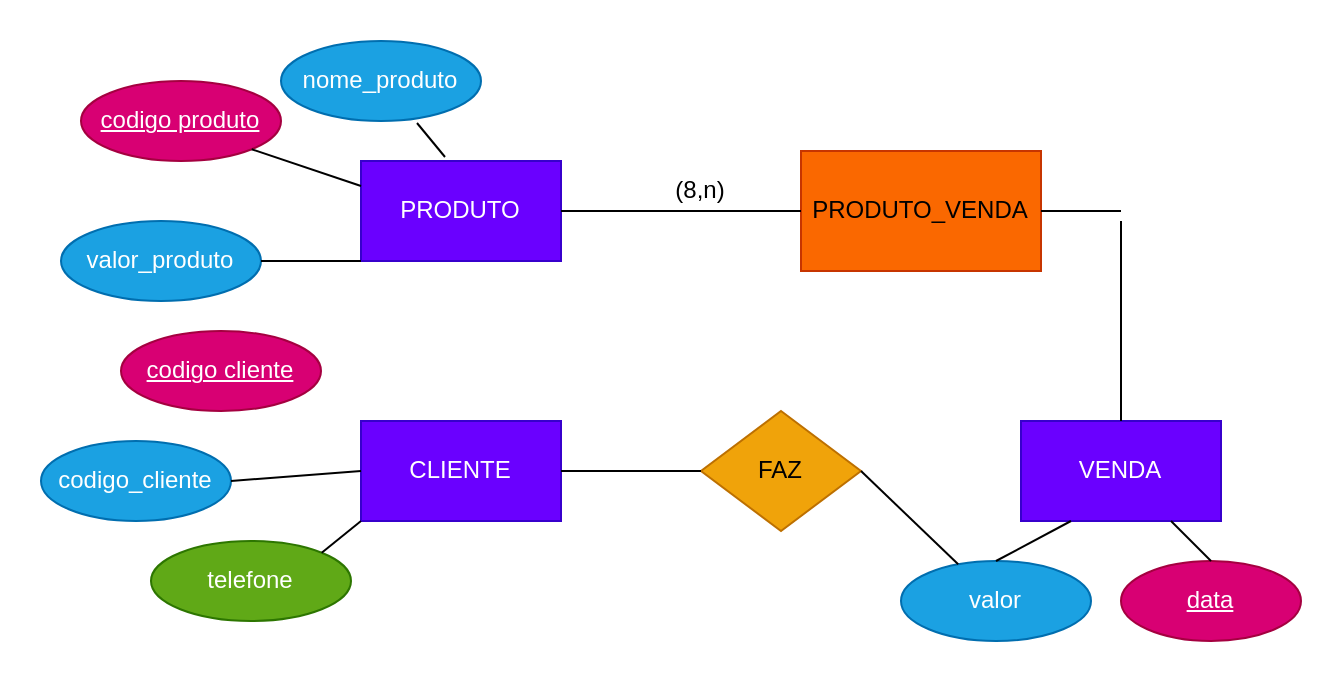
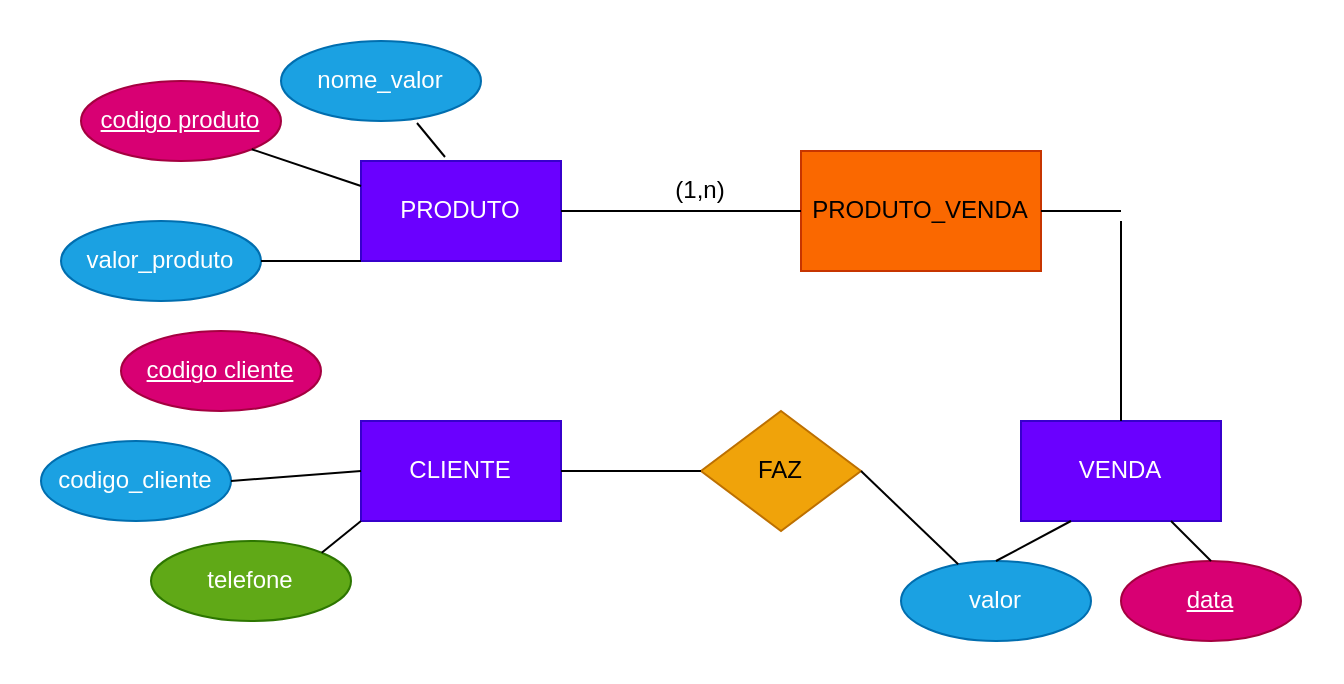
(381, 81) -> (381, 81)
(701, 191) -> (701, 191)
